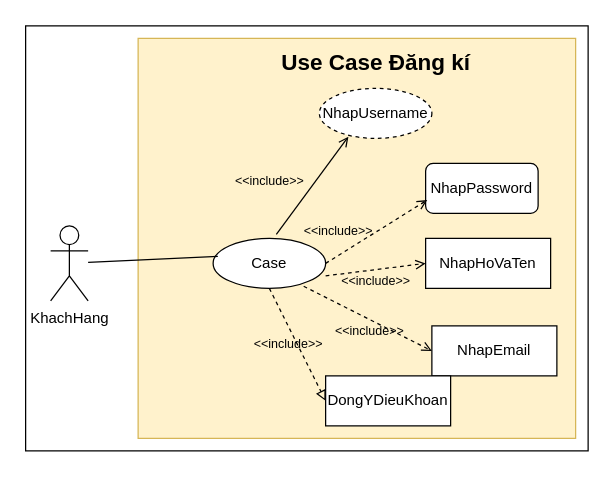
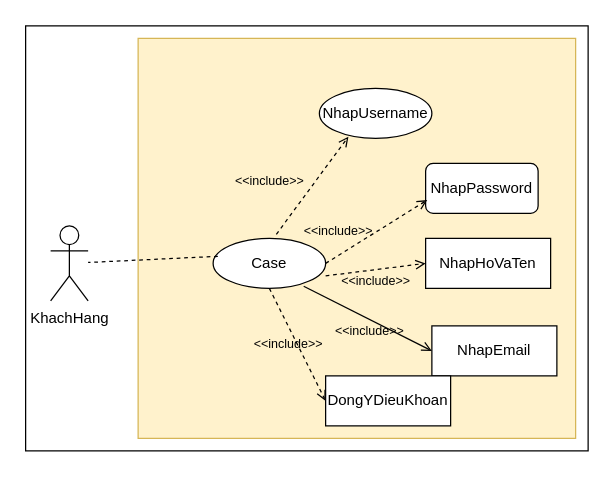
(376, 63) -> none
(376, 113) -> (376, 113)
(312, 186) -> (312, 186)
(152, 259) -> (152, 259)
(367, 318) -> (367, 318)
(320, 390) -> (322, 394)
